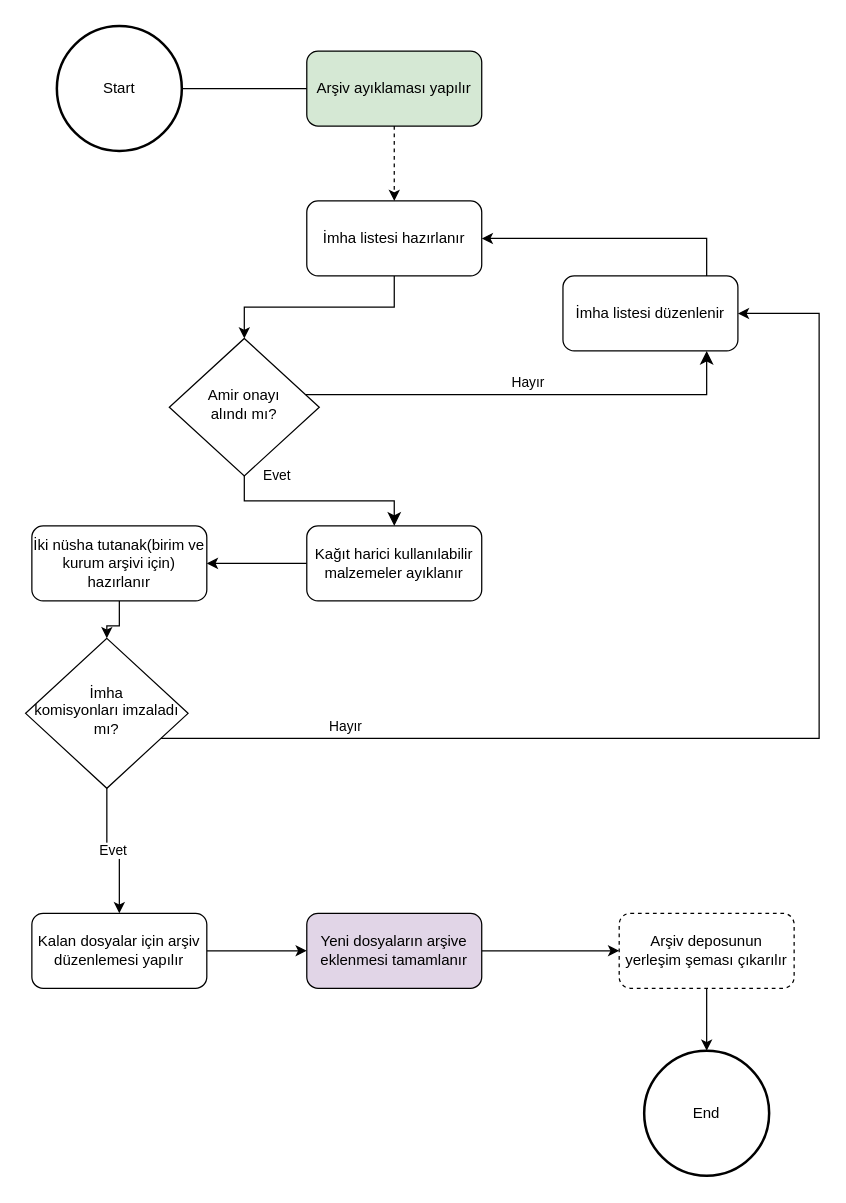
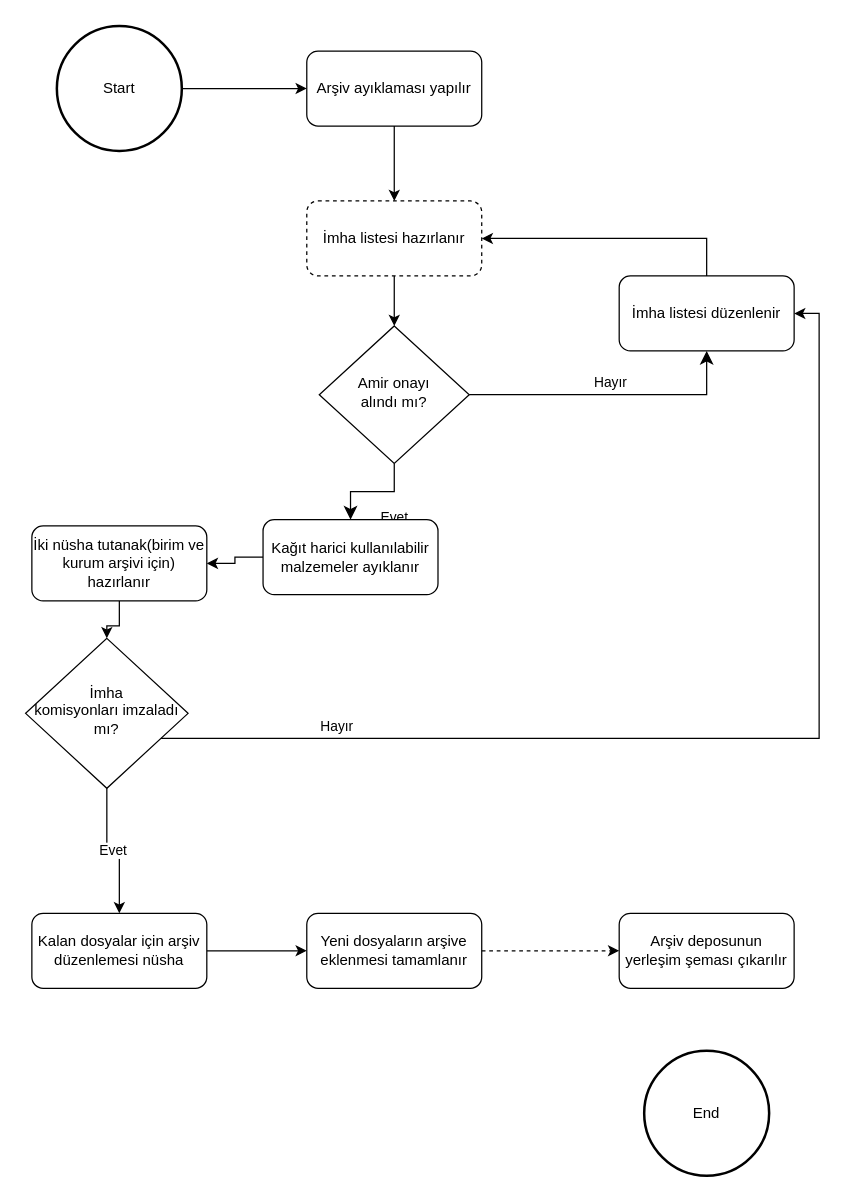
(300, 88) -> (297, 88)
(394, 88) -> (394, 88)
(394, 160) -> (394, 160)
(394, 238) -> (394, 238)
(651, 313) -> (707, 313)
(244, 407) -> (394, 394)
(394, 563) -> (351, 557)
(119, 951) -> (119, 951)
(394, 951) -> (394, 951)
(546, 951) -> (546, 951)
(707, 951) -> (707, 951)
(707, 1015) -> none
